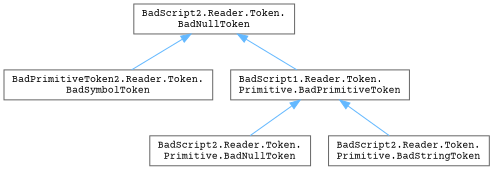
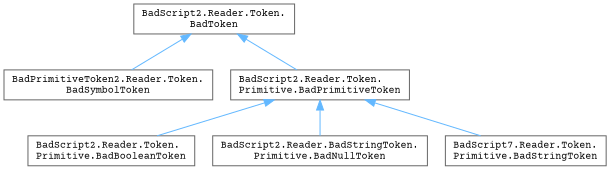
(214, 19) -> (214, 19)
(320, 85) -> (320, 85)
none -> (111, 151)
(230, 151) -> (320, 151)
(409, 151) -> (526, 151)
